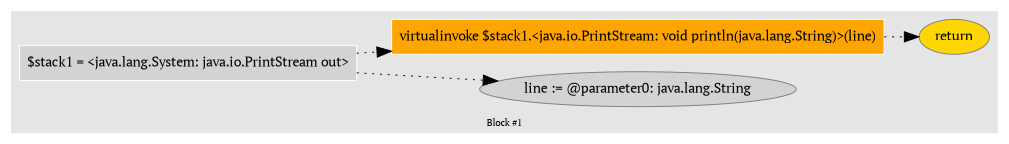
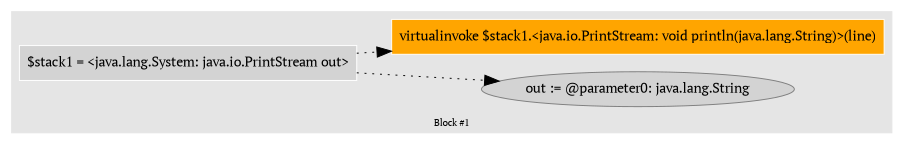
(954, 37) -> none
(638, 89) -> (638, 89)
